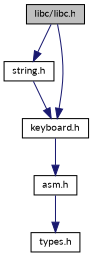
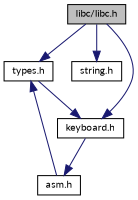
none -> (67, 39)
(40, 95) -> (56, 96)
